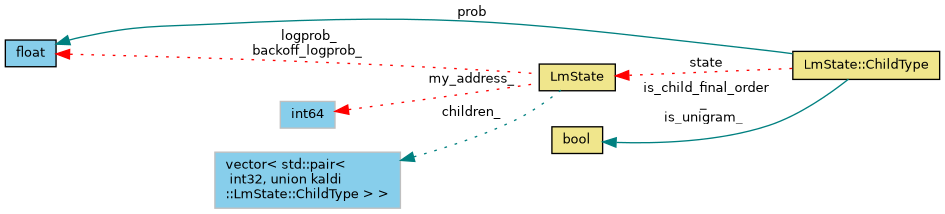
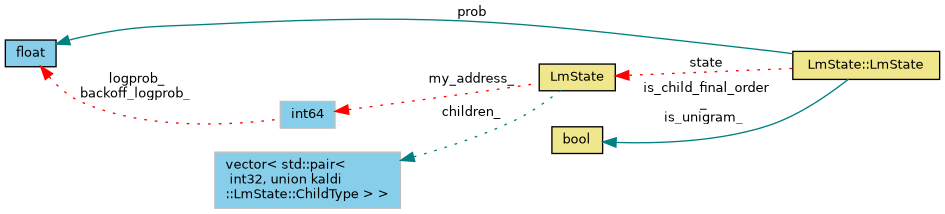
(304, 62) -> (159, 121)
(866, 65) -> (866, 65)
